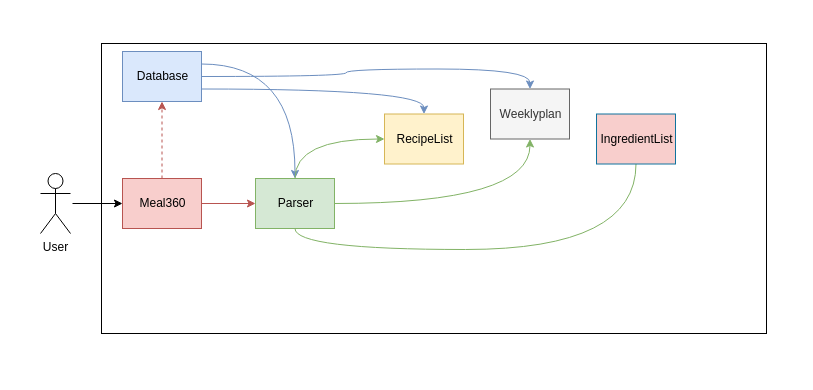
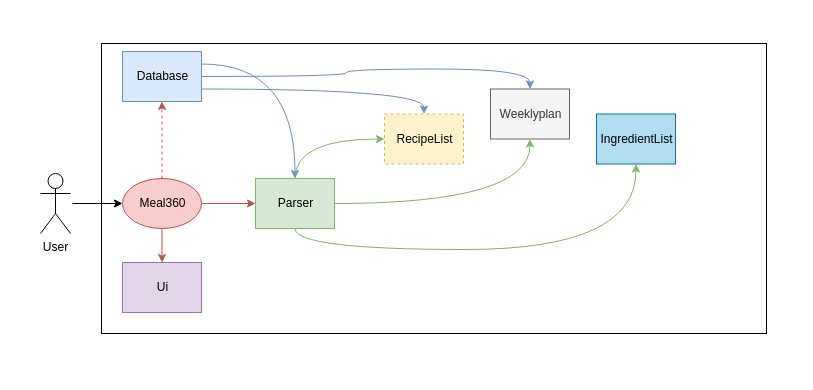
(424, 139) -> (424, 139)
(636, 139) -> (636, 139)
(162, 204) -> (162, 204)
(607, 220) -> (605, 223)
none -> (162, 242)
none -> (162, 288)
